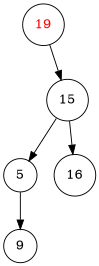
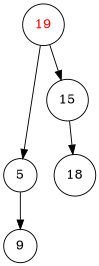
(45, 136) -> (32, 97)
(75, 175) -> (75, 175)
